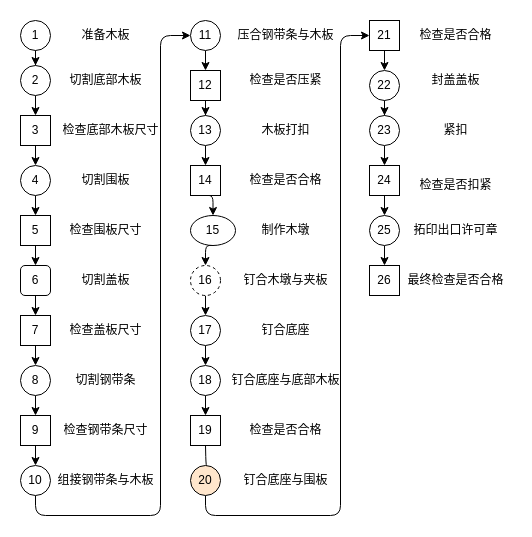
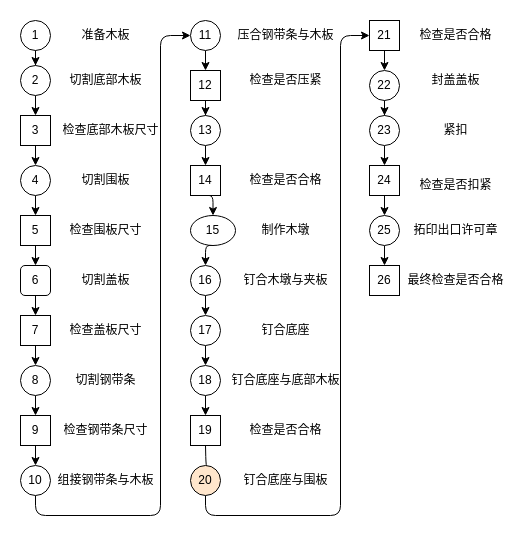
(286, 131) -> none
(206, 281) -> (206, 281)
